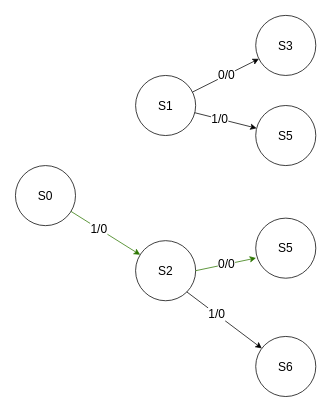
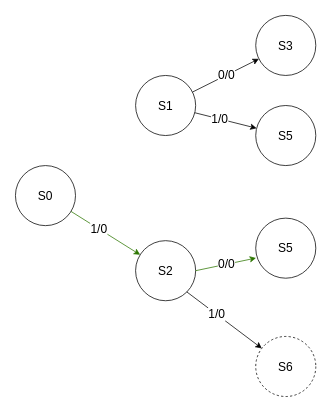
(285, 366) -> (285, 366)
